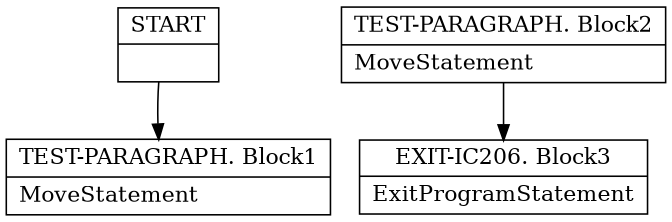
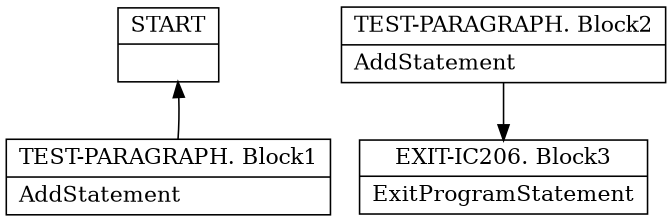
(445, 63) -> (435, 63)
(158, 103) -> (179, 119)
(109, 195) -> (100, 195)
